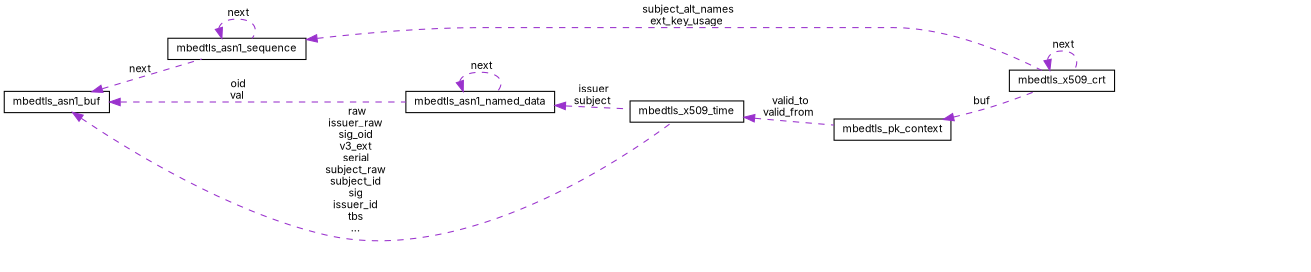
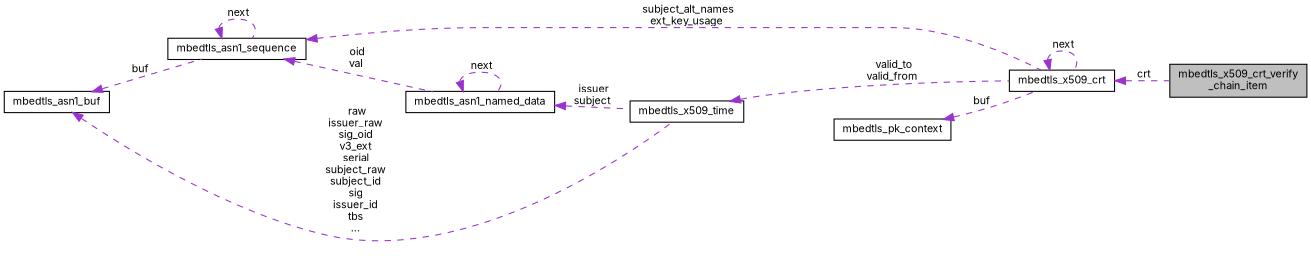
(139, 70) -> (139, 70)
none -> (1238, 81)
(263, 102) -> (364, 77)
(794, 122) -> (875, 86)
